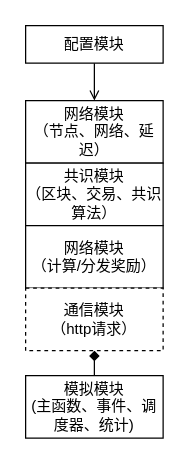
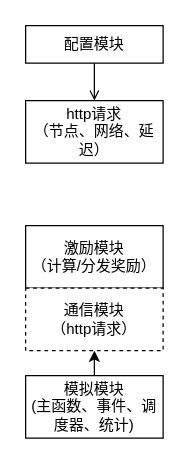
(94, 132) -> (94, 132)
(94, 194) -> none
(94, 257) -> (94, 257)
(94, 361) -> (94, 361)
